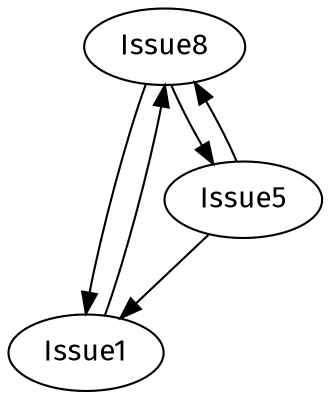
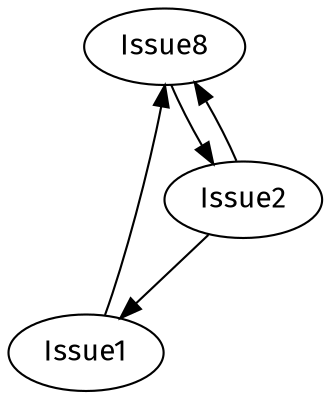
(114, 187) -> none
(243, 200) -> (243, 200)
